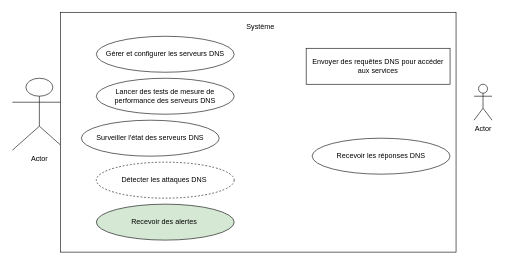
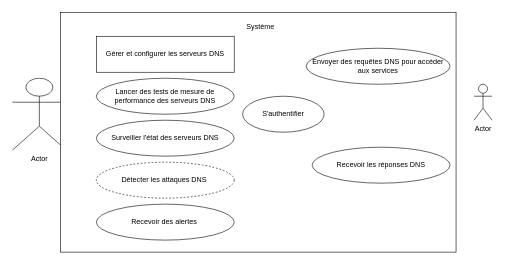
(165, 54) -> (165, 54)
(378, 66) -> (378, 66)
none -> (284, 114)
(150, 138) -> (165, 138)
(381, 156) -> (381, 165)
(165, 222) -> (165, 222)
